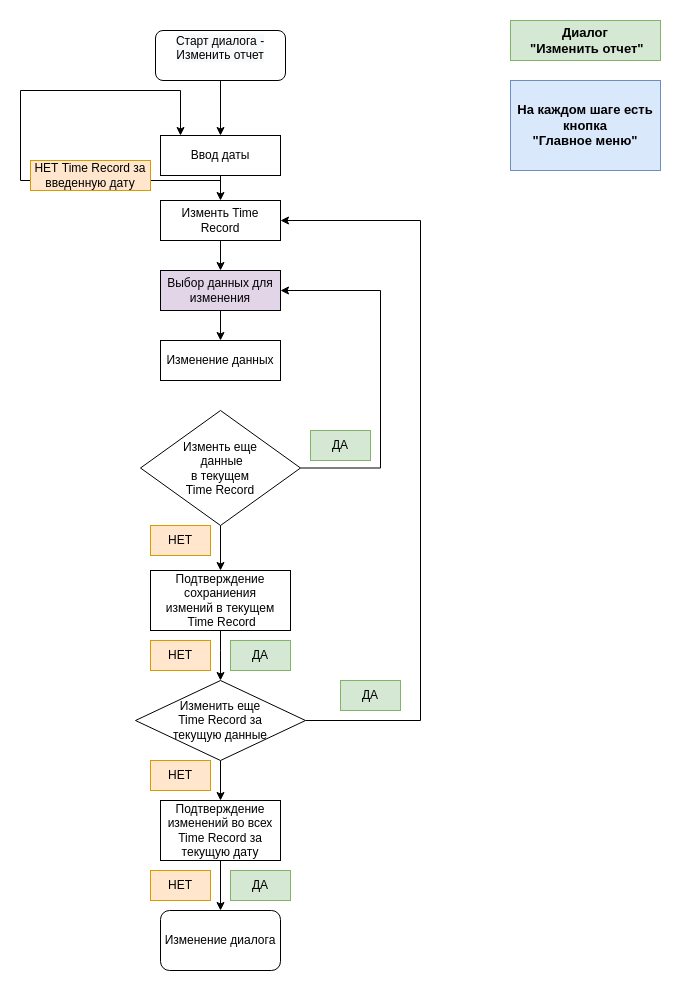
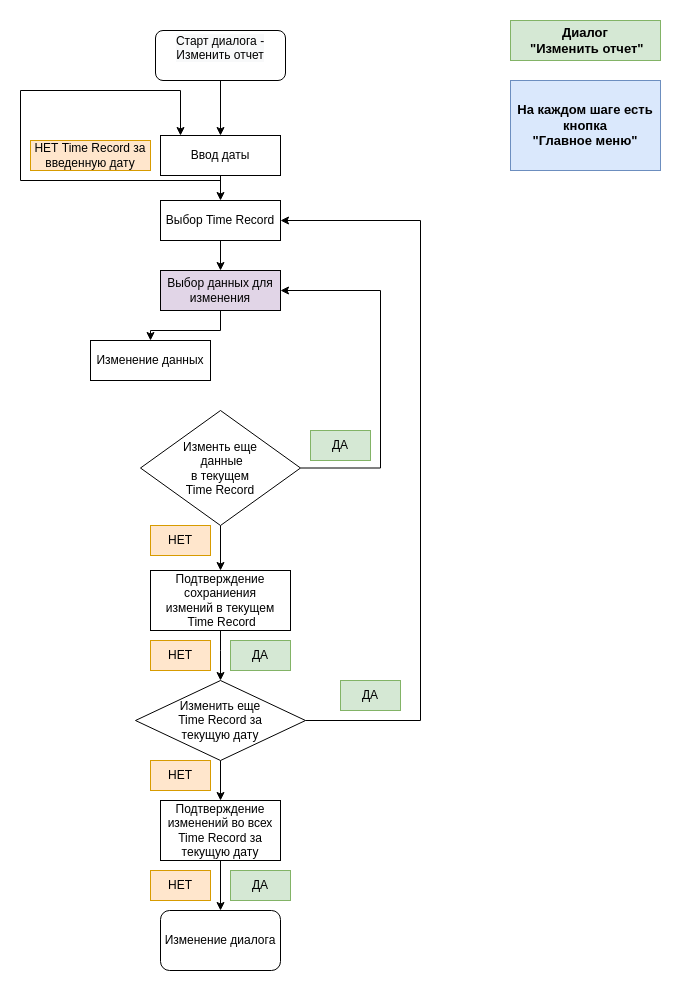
(91, 176) -> (91, 156)
(221, 221) -> (221, 221)
(221, 361) -> (151, 361)
(221, 721) -> (221, 721)
